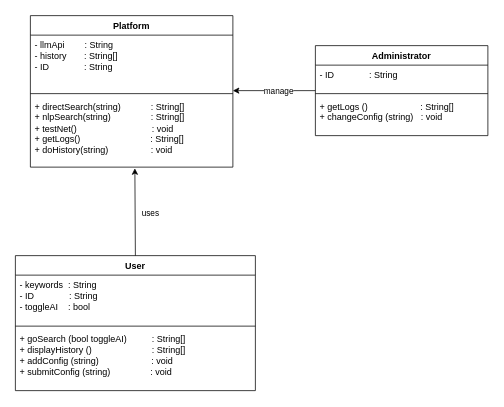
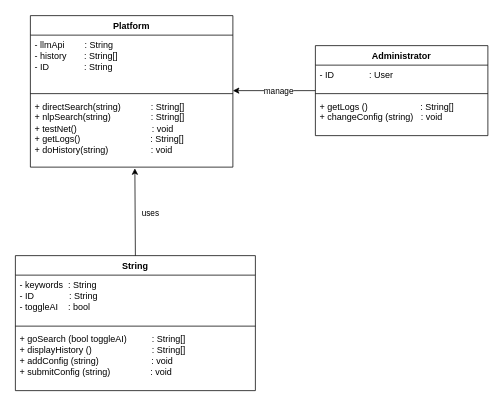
(373, 76) -> (369, 76)
(135, 266) -> (135, 266)
